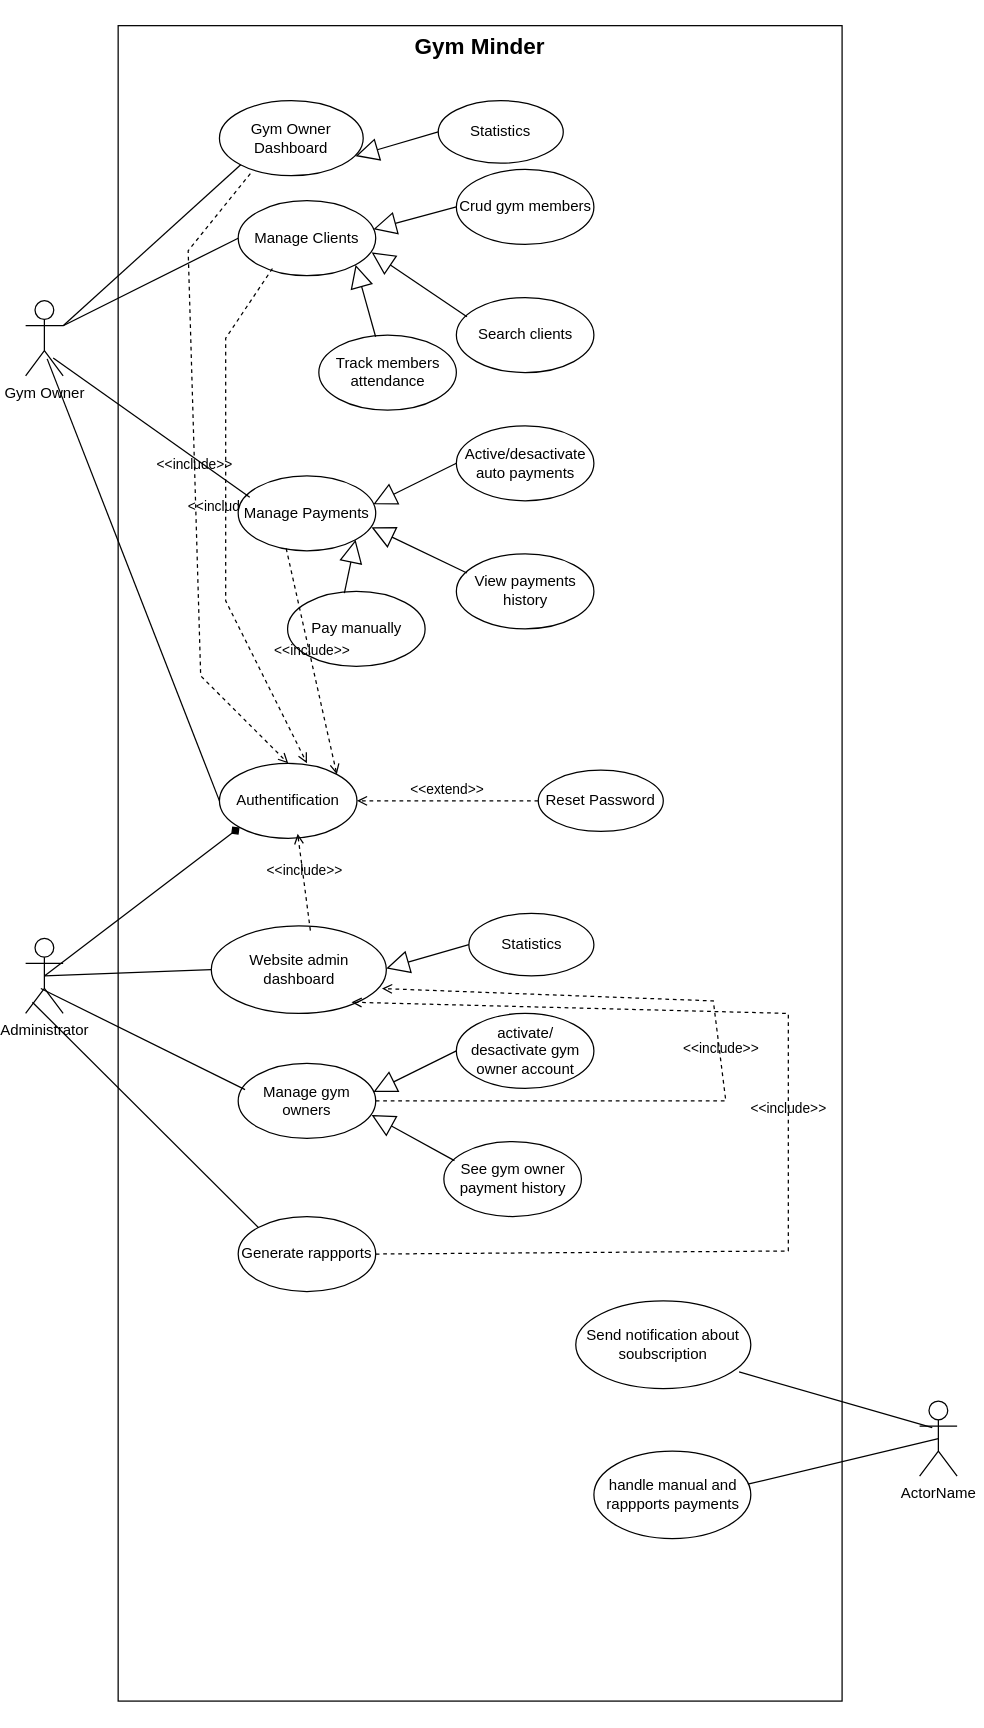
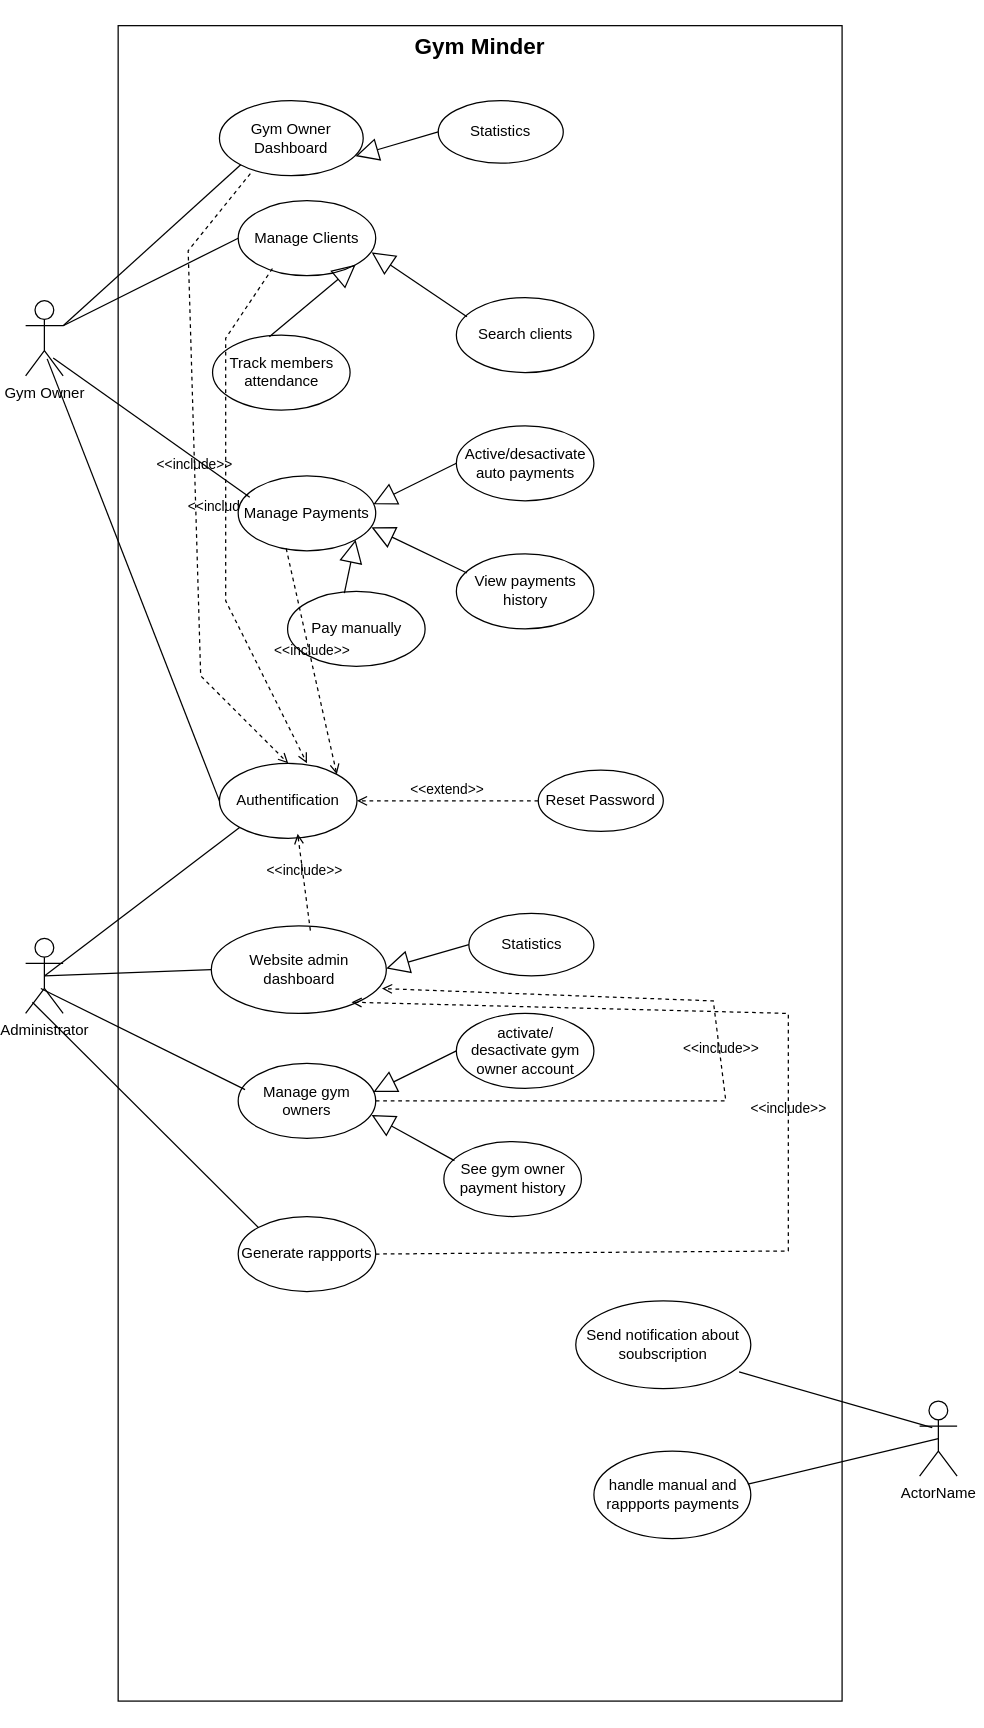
(525, 207) -> none
(426, 215) -> none
(388, 372) -> (281, 372)
(231, 834) -> (235, 831)
